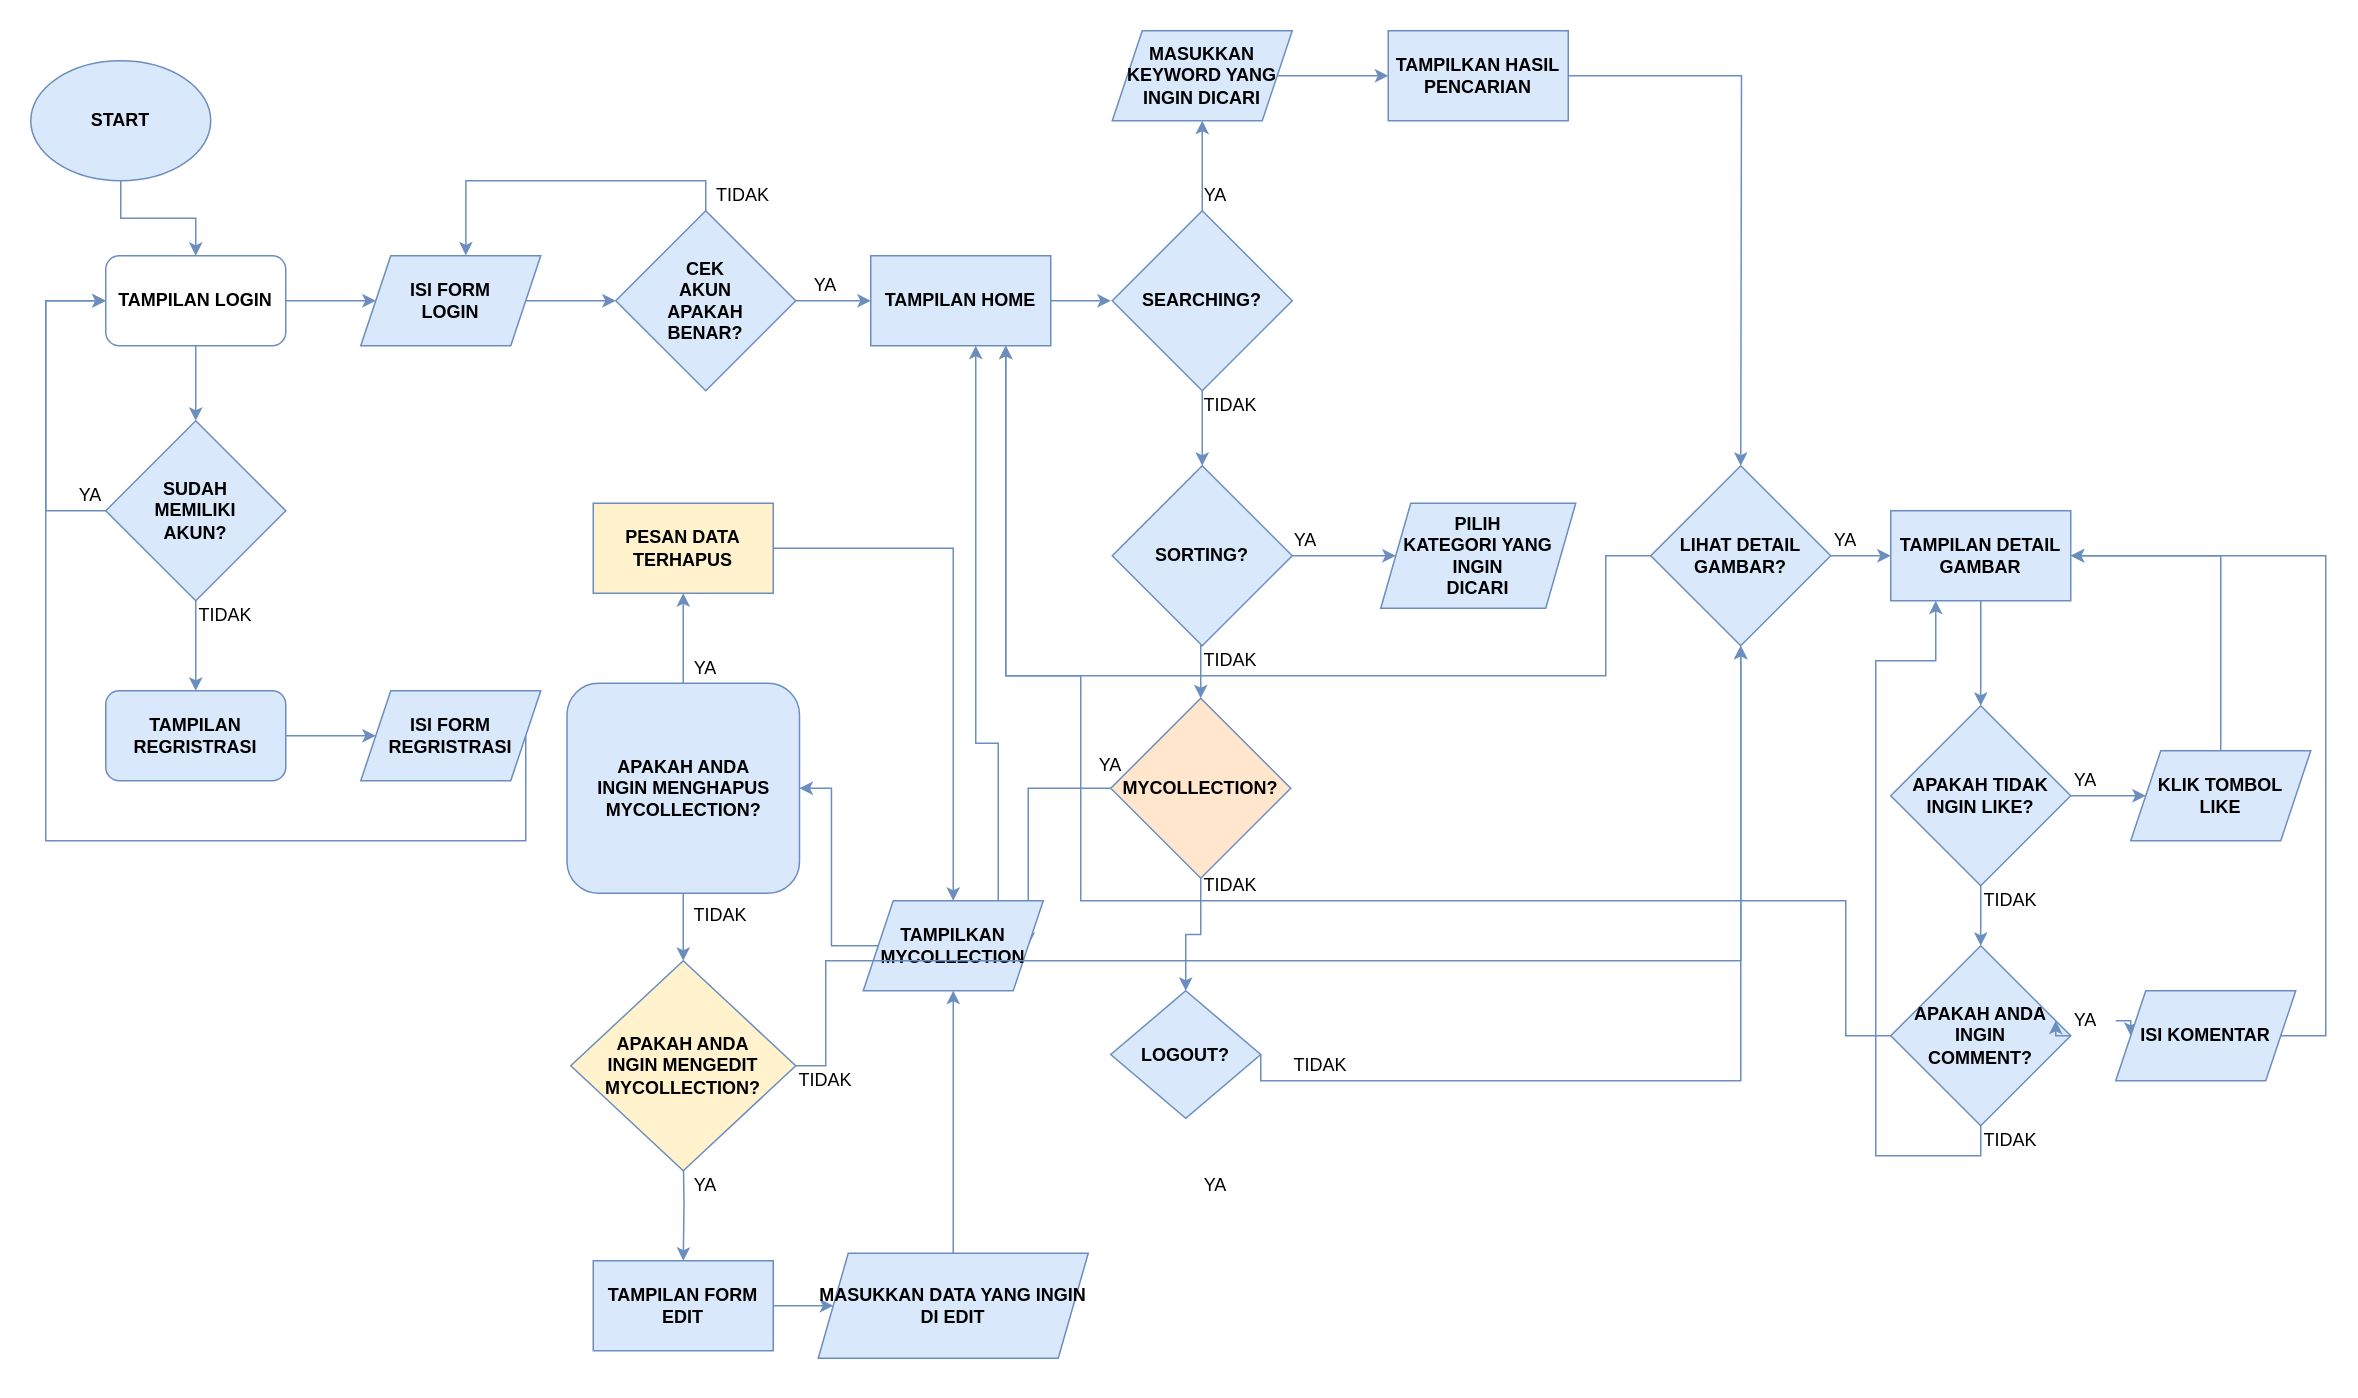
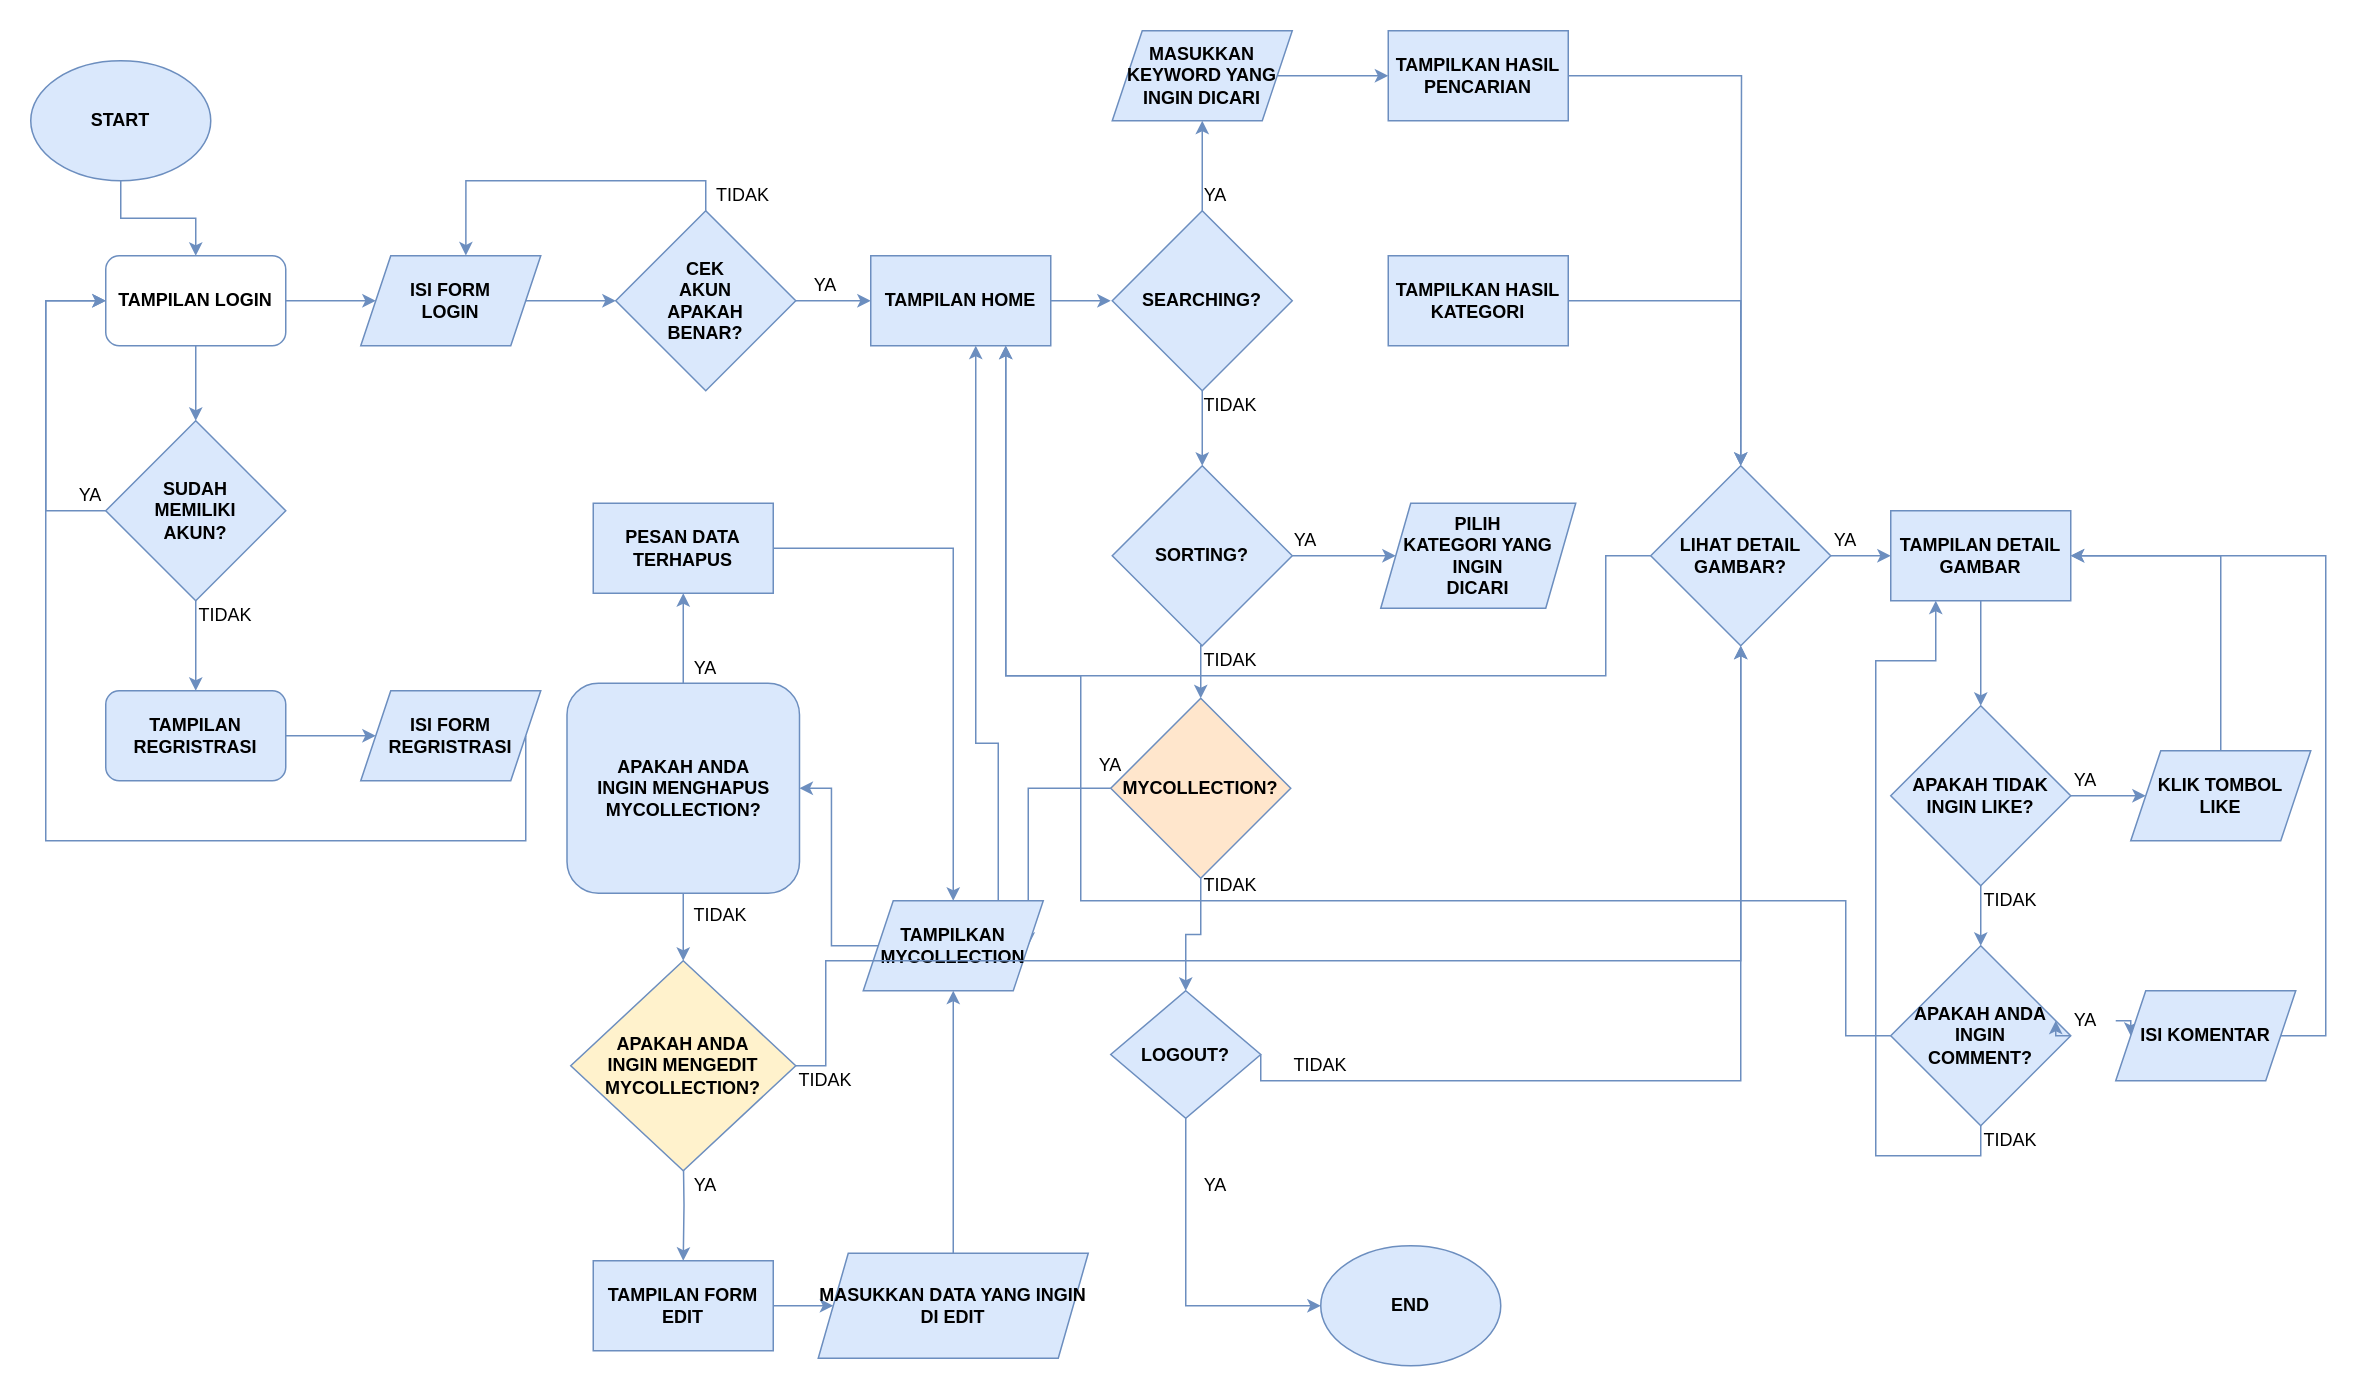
none -> (1478, 301)
none -> (1652, 301)
(683, 548) -> (683, 548)
none -> (1186, 1275)
none -> (1411, 1306)
